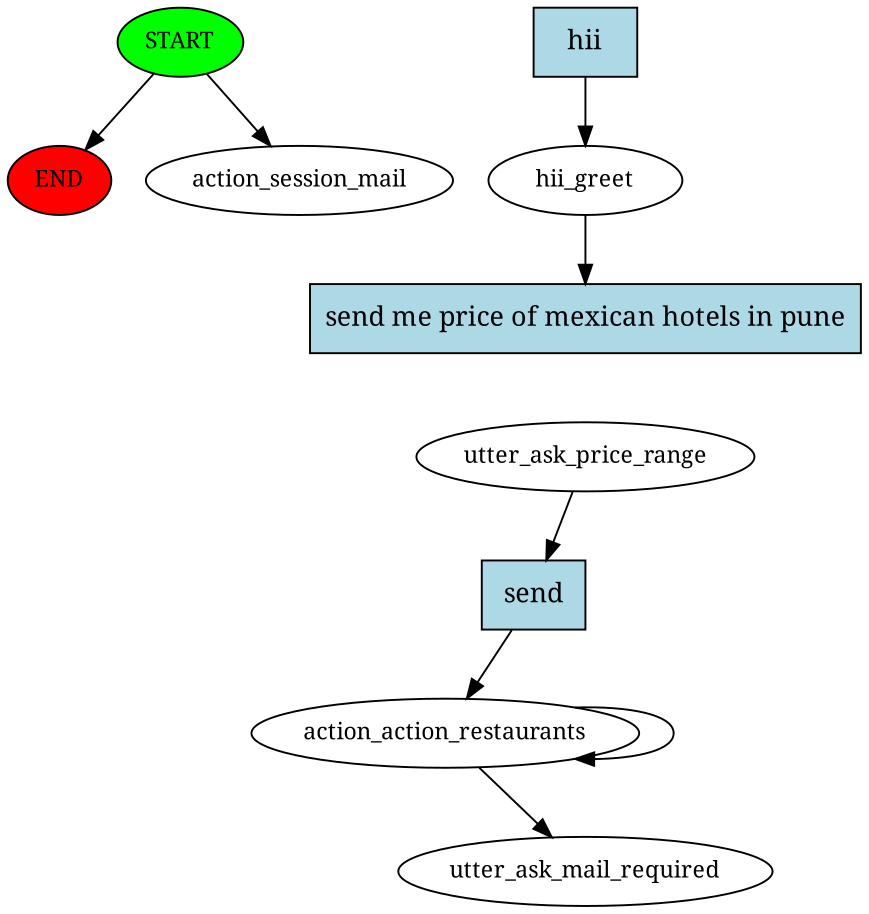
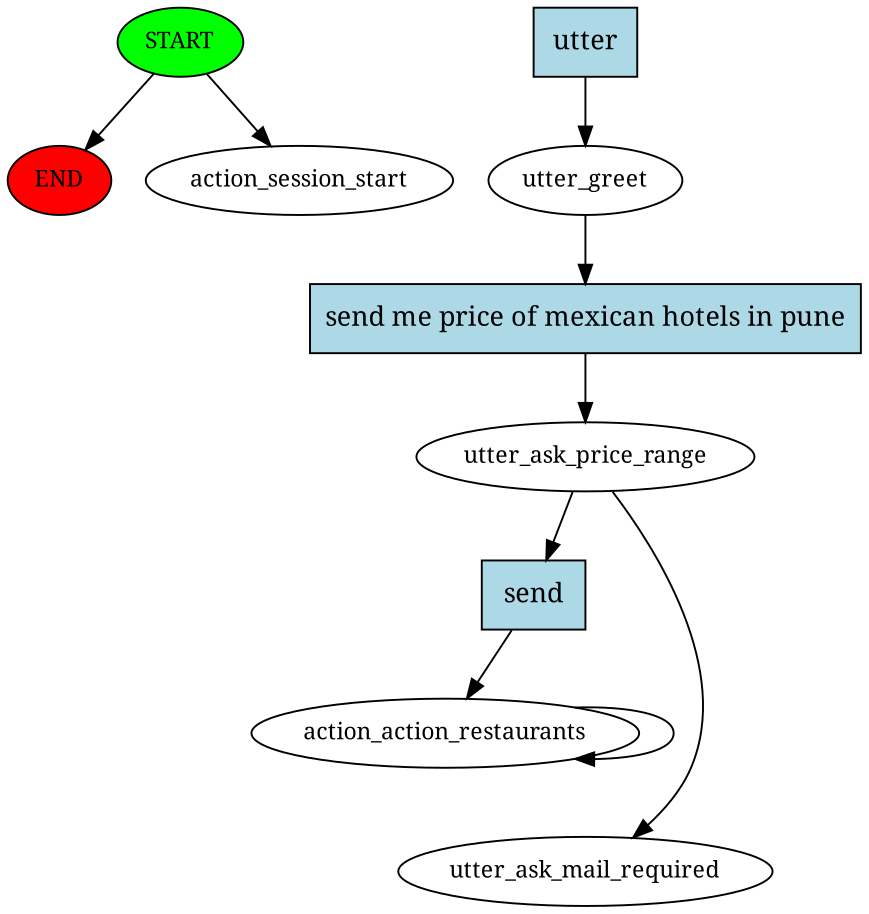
(585, 42) -> (585, 42)
(299, 180) -> (299, 180)
(585, 180) -> (585, 180)
none -> (585, 378)
(508, 796) -> (697, 656)
